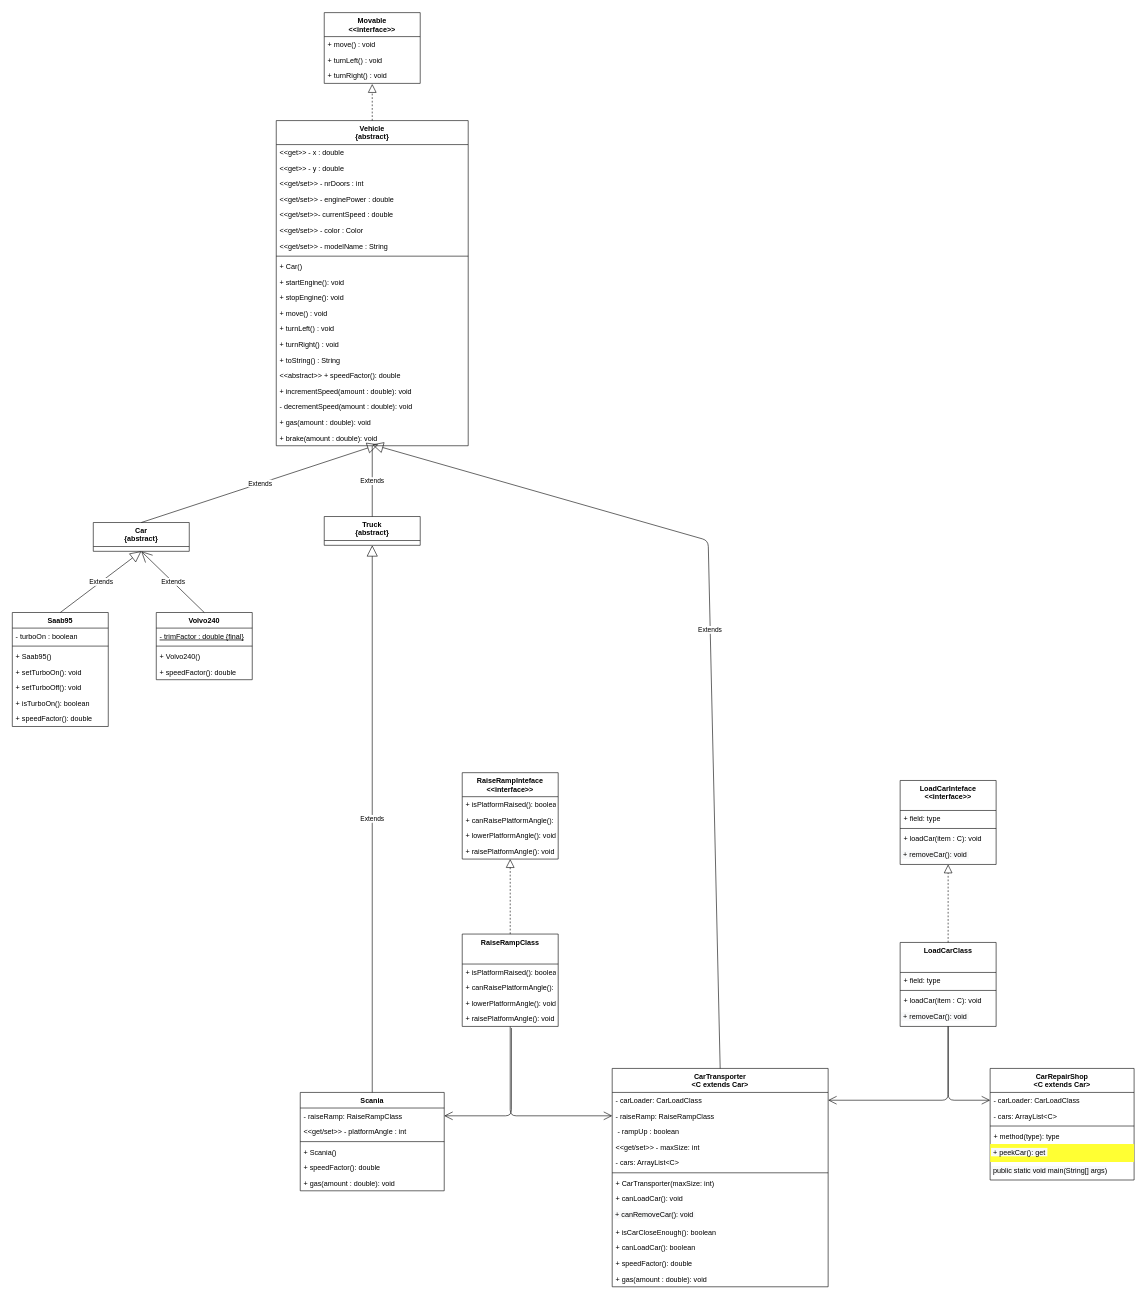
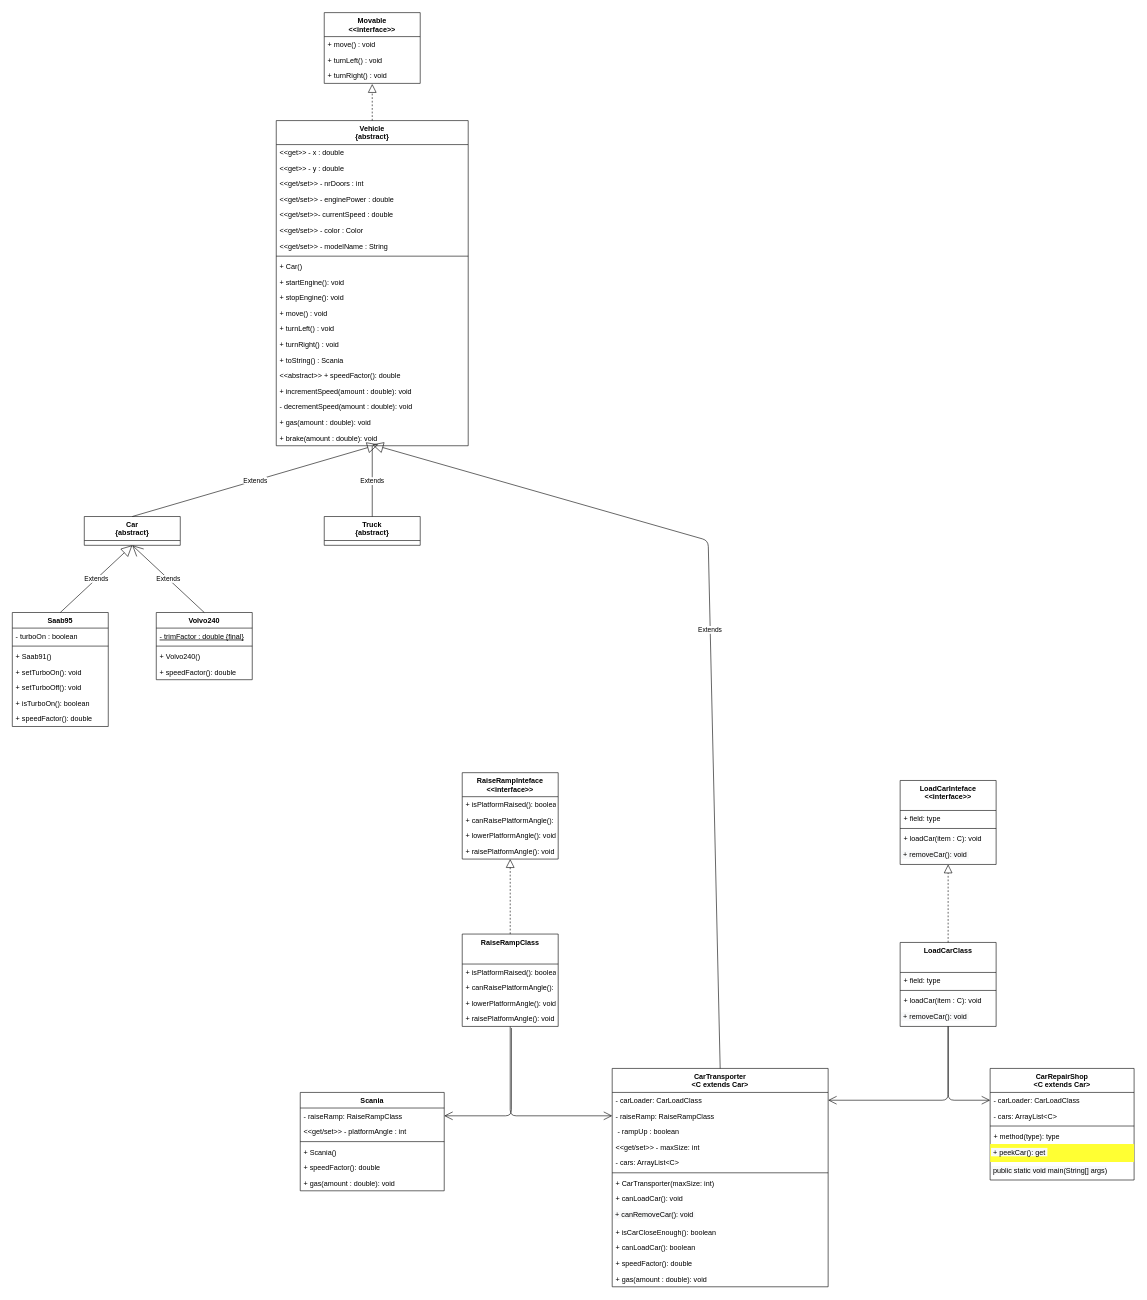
(316, 360) -> (316, 360)
(141, 537) -> (132, 531)
(35, 656) -> (35, 656)
(372, 824) -> none
